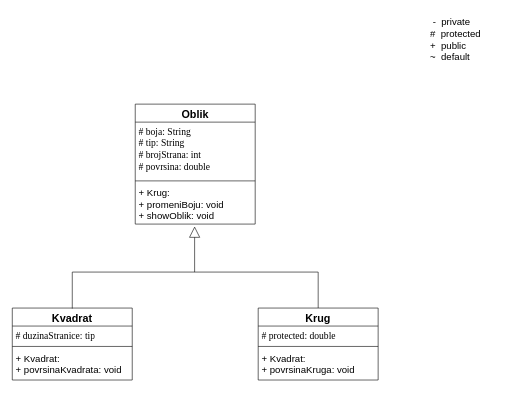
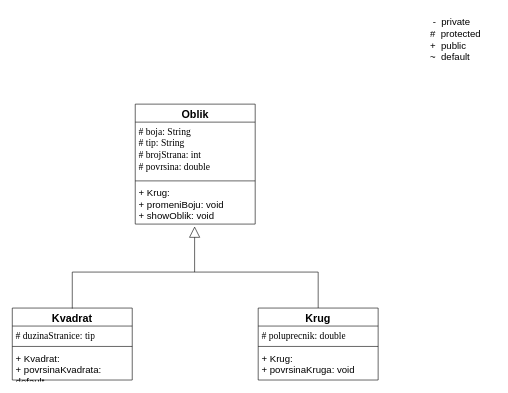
(296, 335) -> (299, 335)
(60, 362) -> (66, 362)
(300, 362) -> (300, 362)
